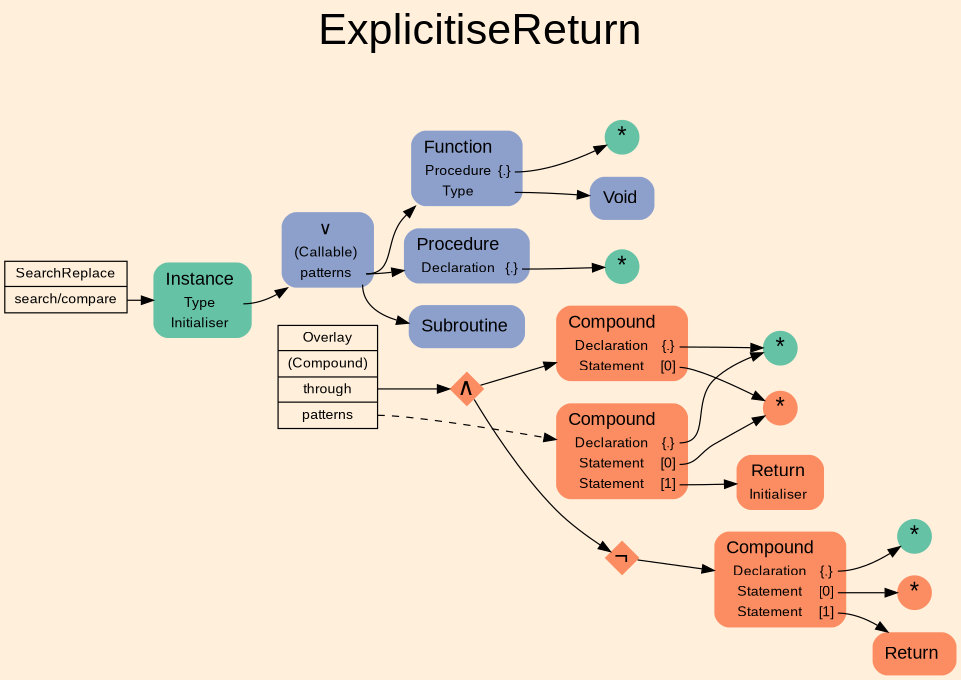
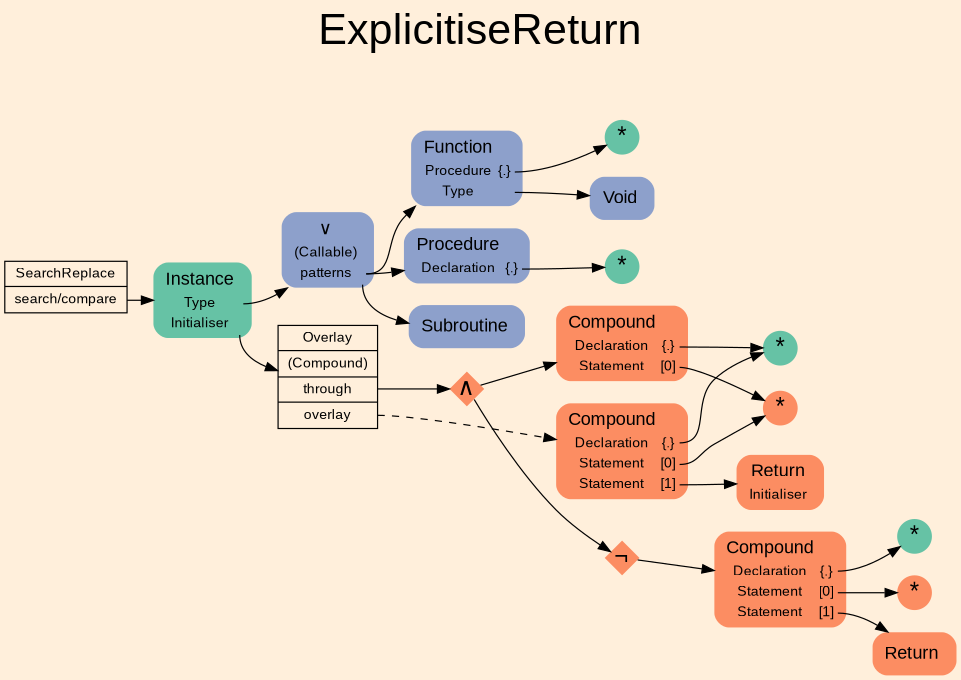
none -> (248, 355)
(328, 415) -> (328, 415)
